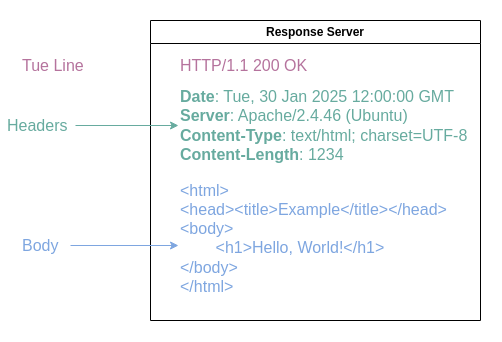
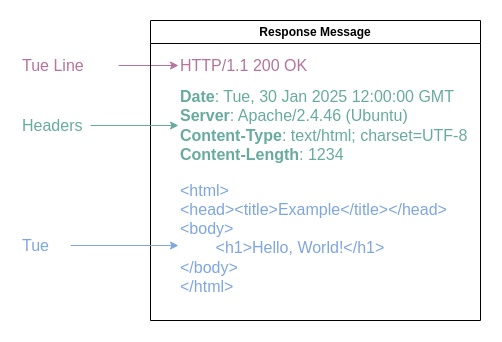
(316, 33) -> (316, 33)
none -> (145, 66)
(41, 126) -> (56, 126)
(36, 246) -> (33, 246)
